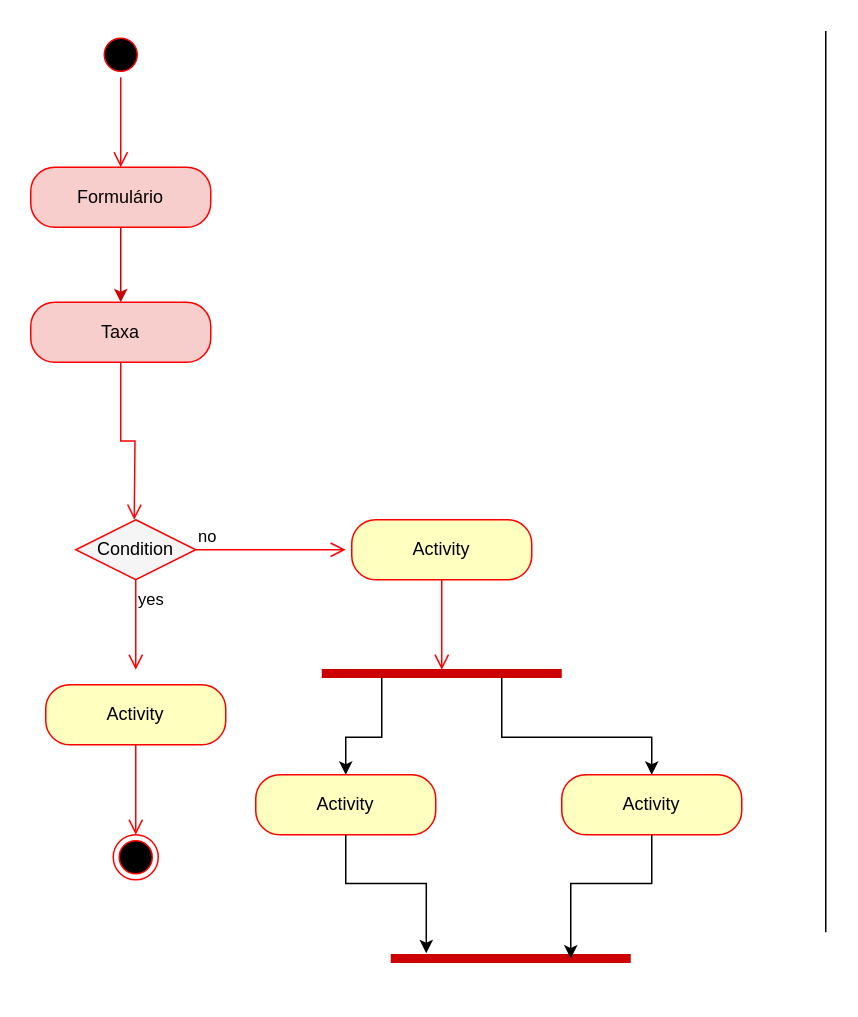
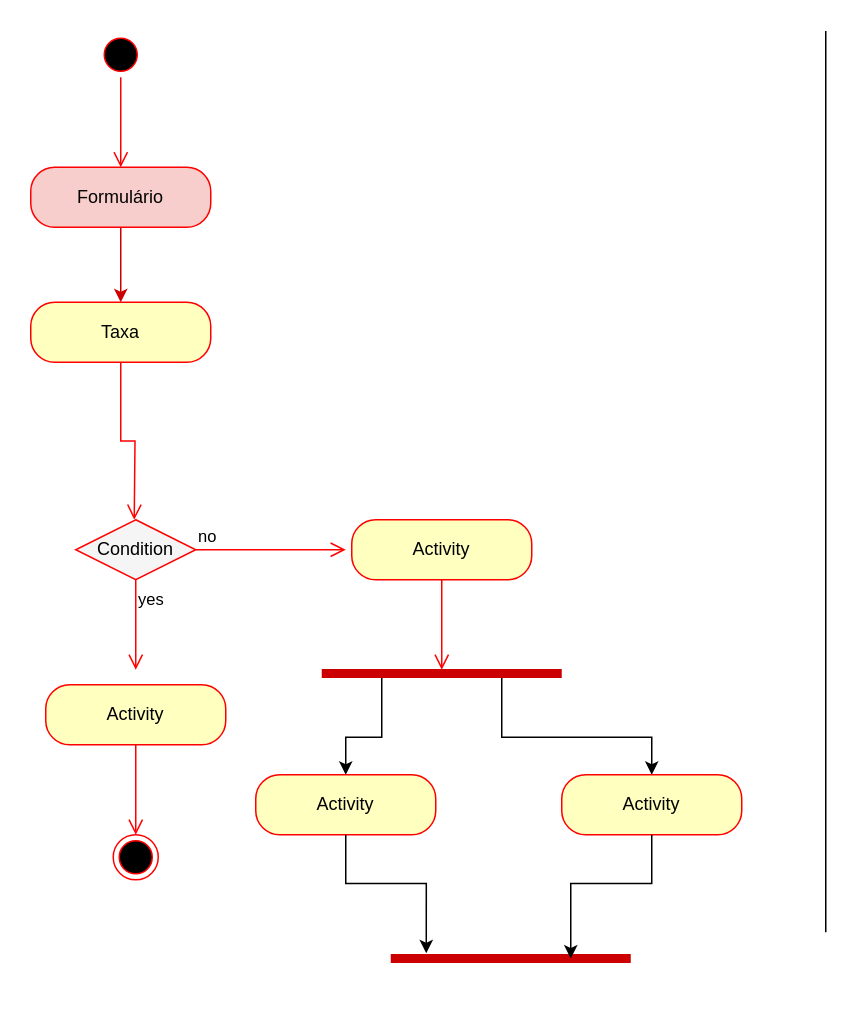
(121, 332) -> (121, 332)
